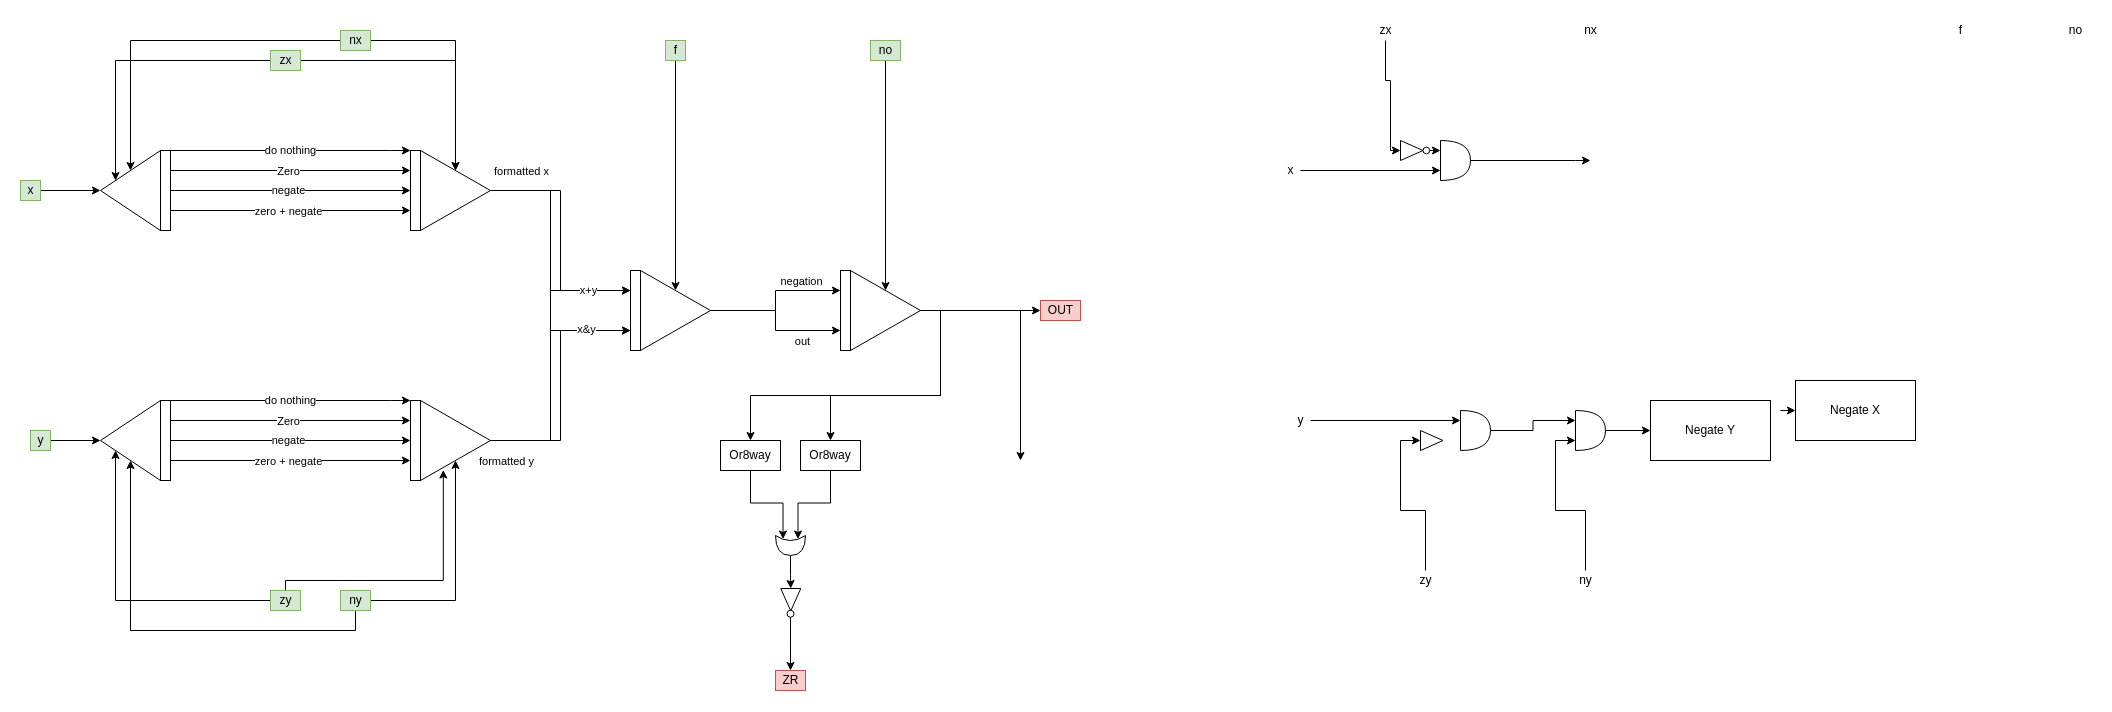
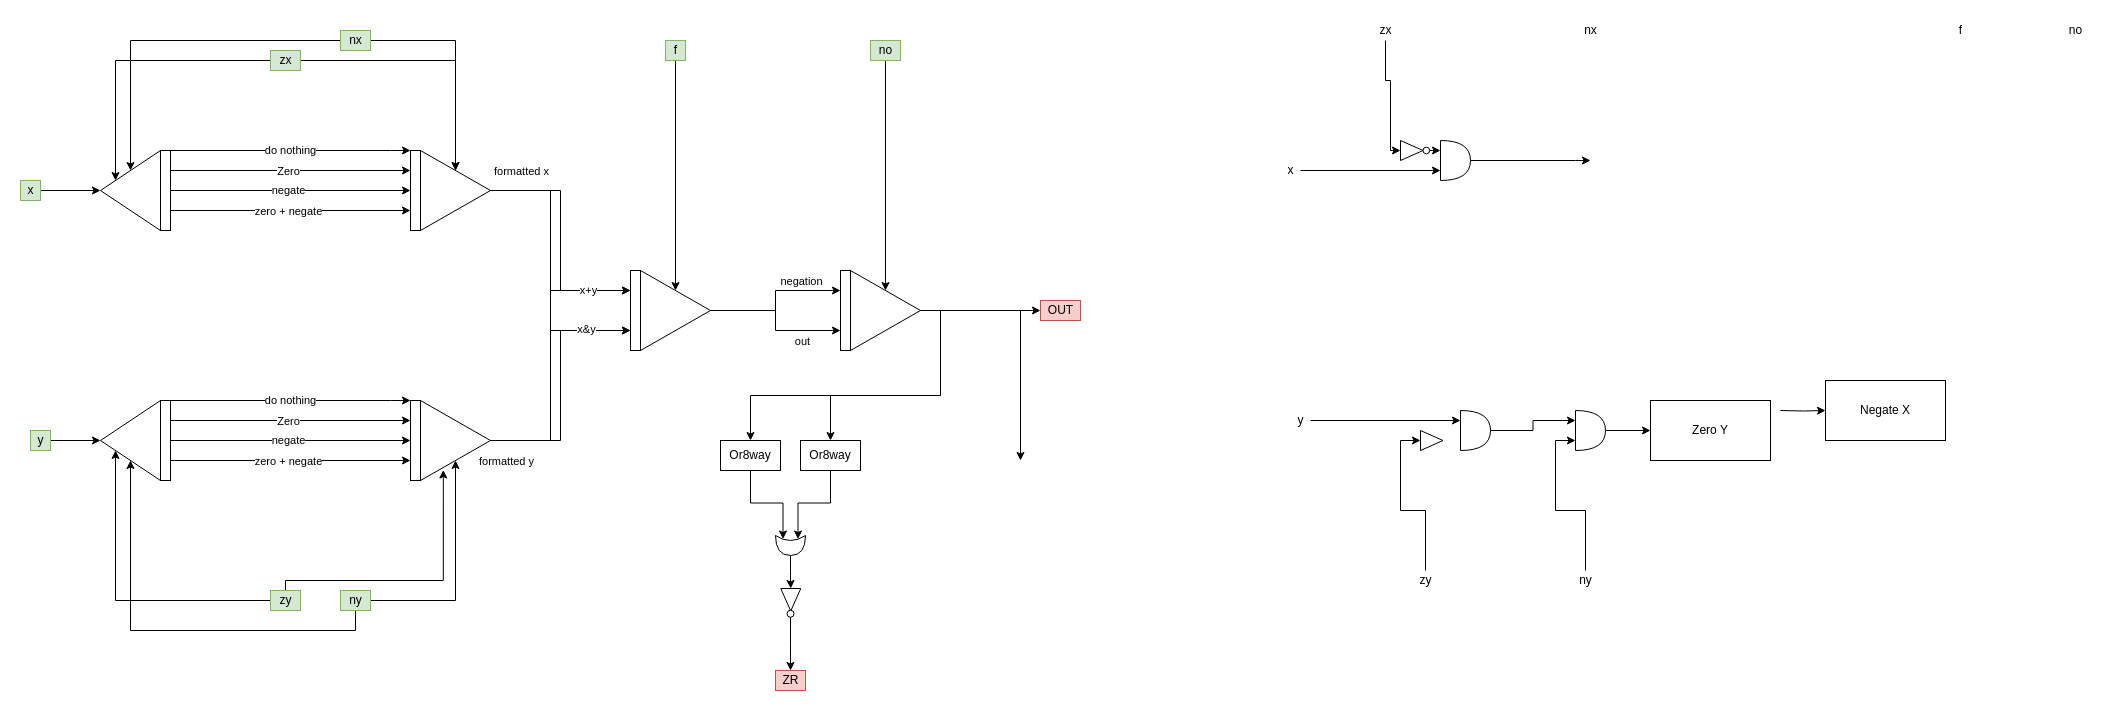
(1856, 411) -> (1886, 411)
(1711, 431) -> (1711, 431)
